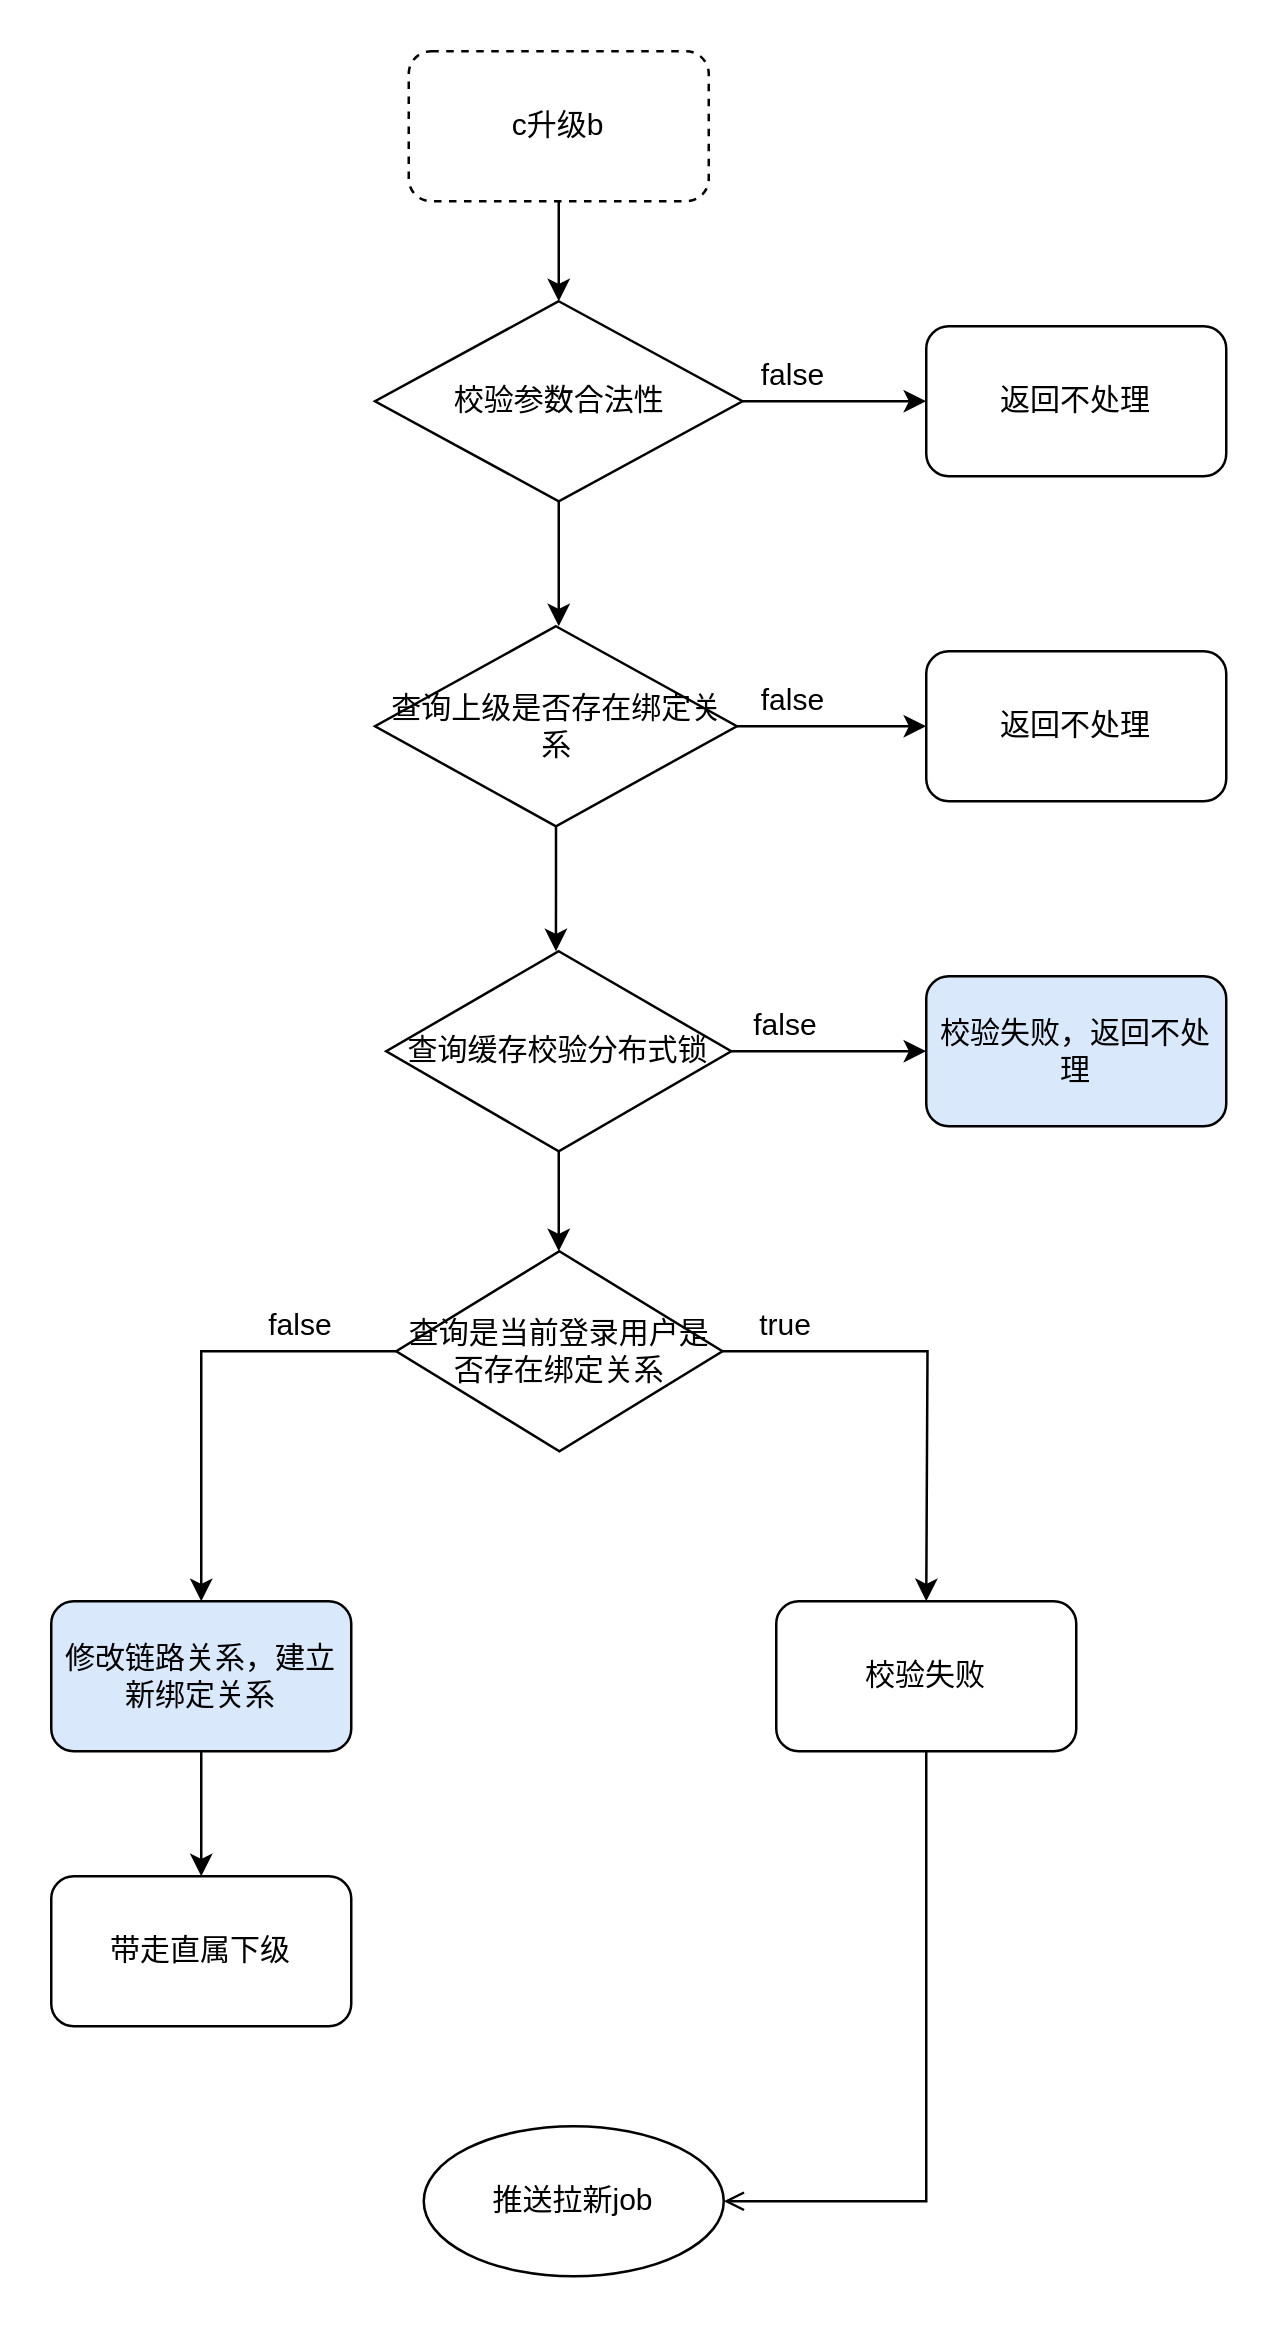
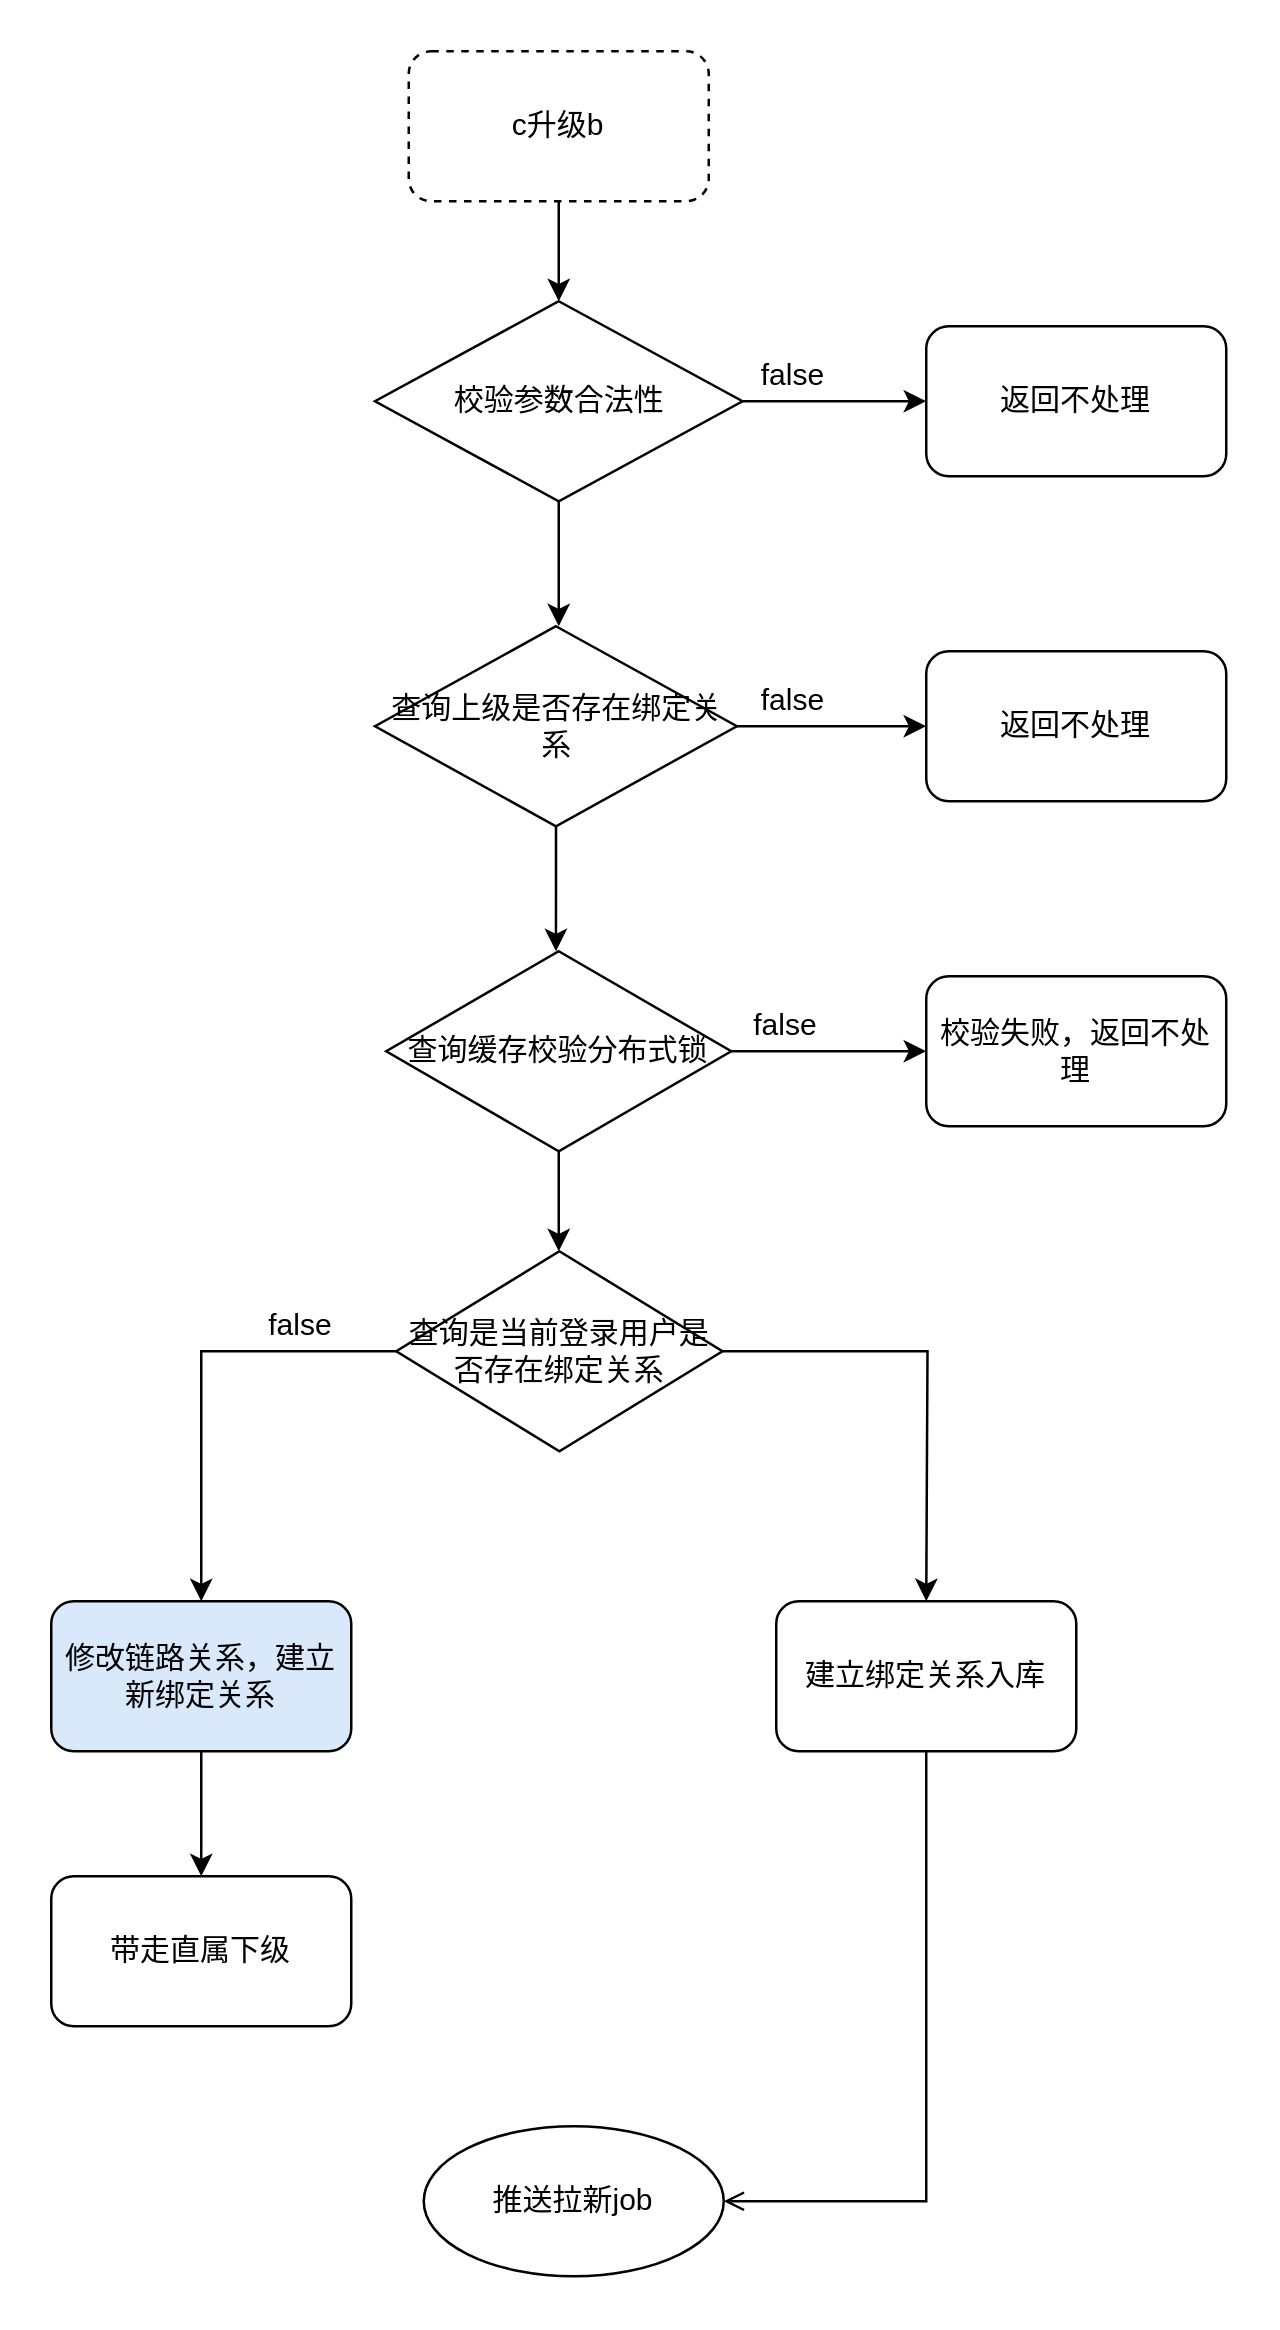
(1076, 1051) -> (1076, 1051)
(786, 1326) -> none
(926, 1676) -> (926, 1676)
